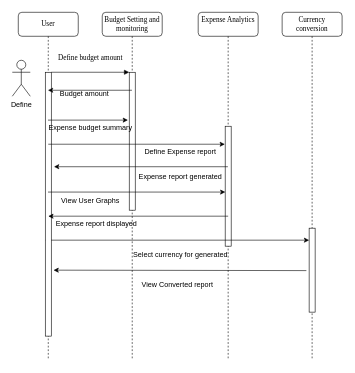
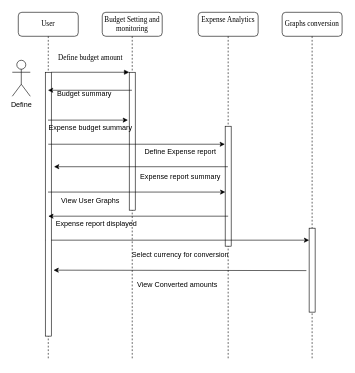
(312, 24) -> (312, 24)
(85, 98) -> (85, 98)
(181, 177) -> (181, 177)
(181, 255) -> (181, 255)
(178, 285) -> (178, 285)
